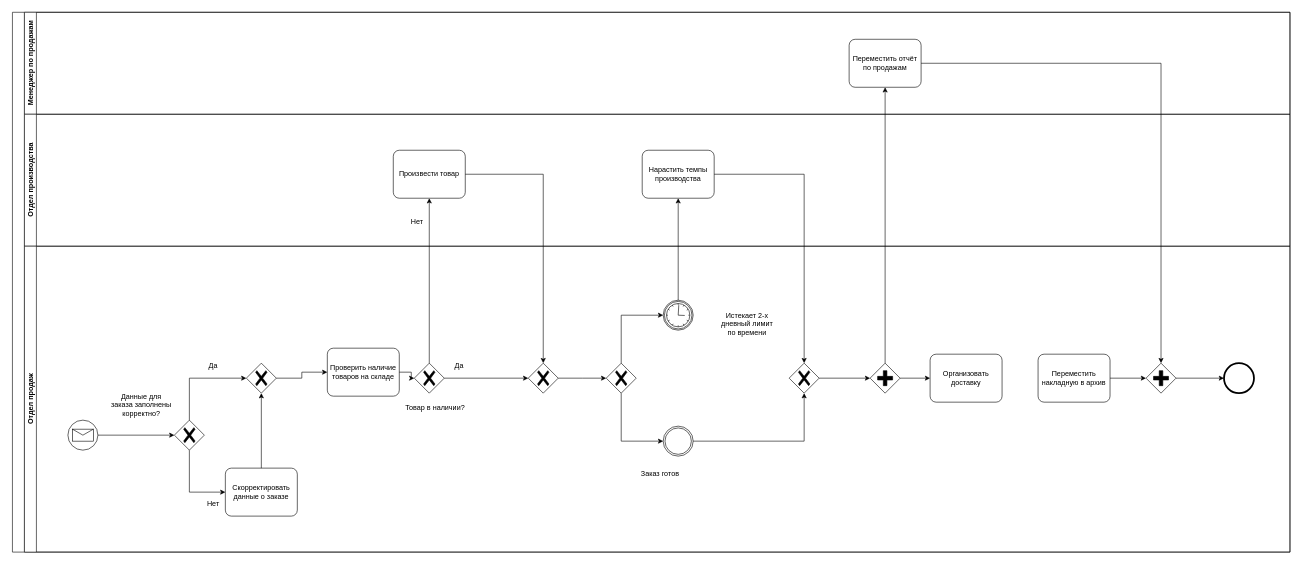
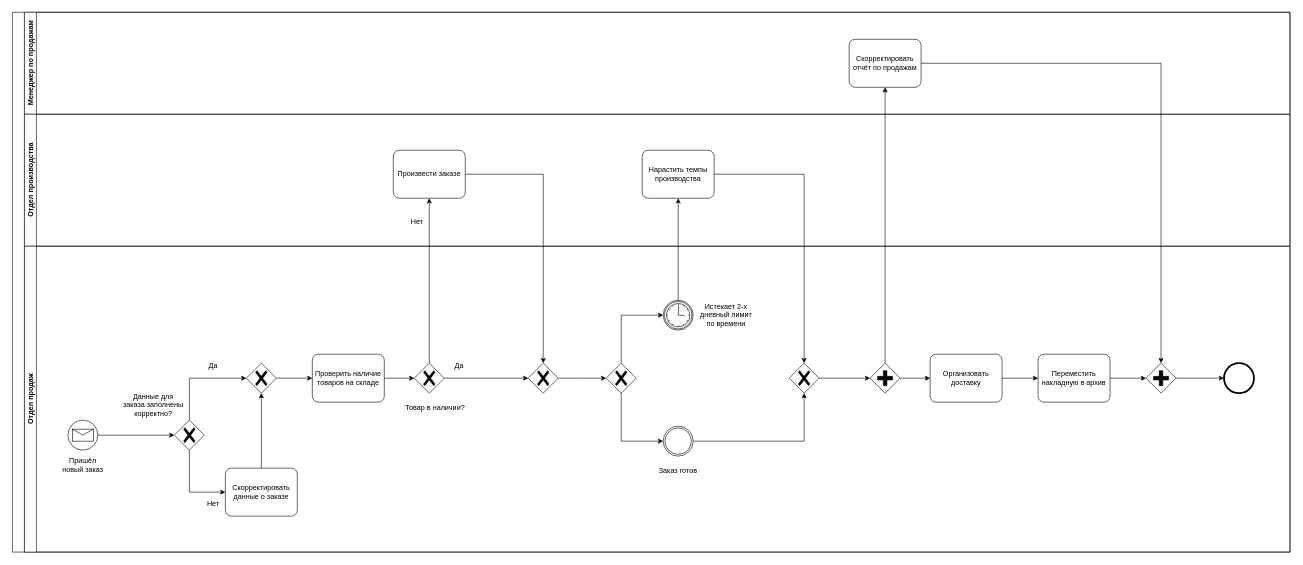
(885, 63) -> (885, 63)
(429, 174) -> (429, 174)
(747, 324) -> (726, 315)
(363, 372) -> (348, 378)
none -> (1032, 378)
(141, 405) -> (153, 405)
none -> (83, 465)
(660, 474) -> (678, 471)
